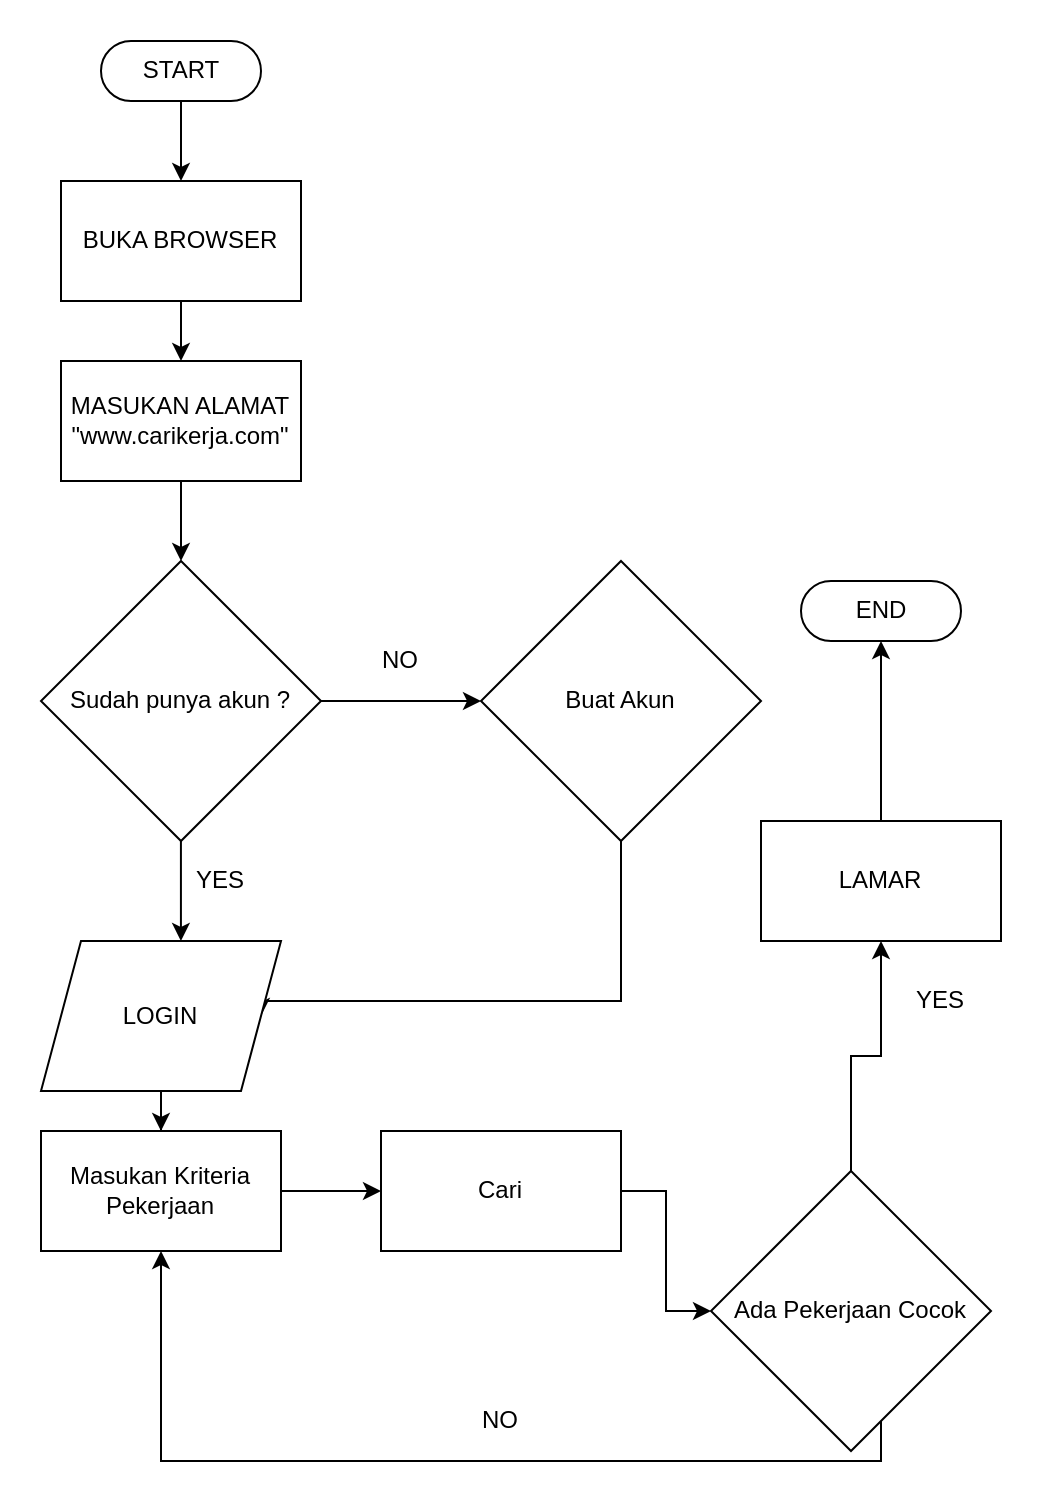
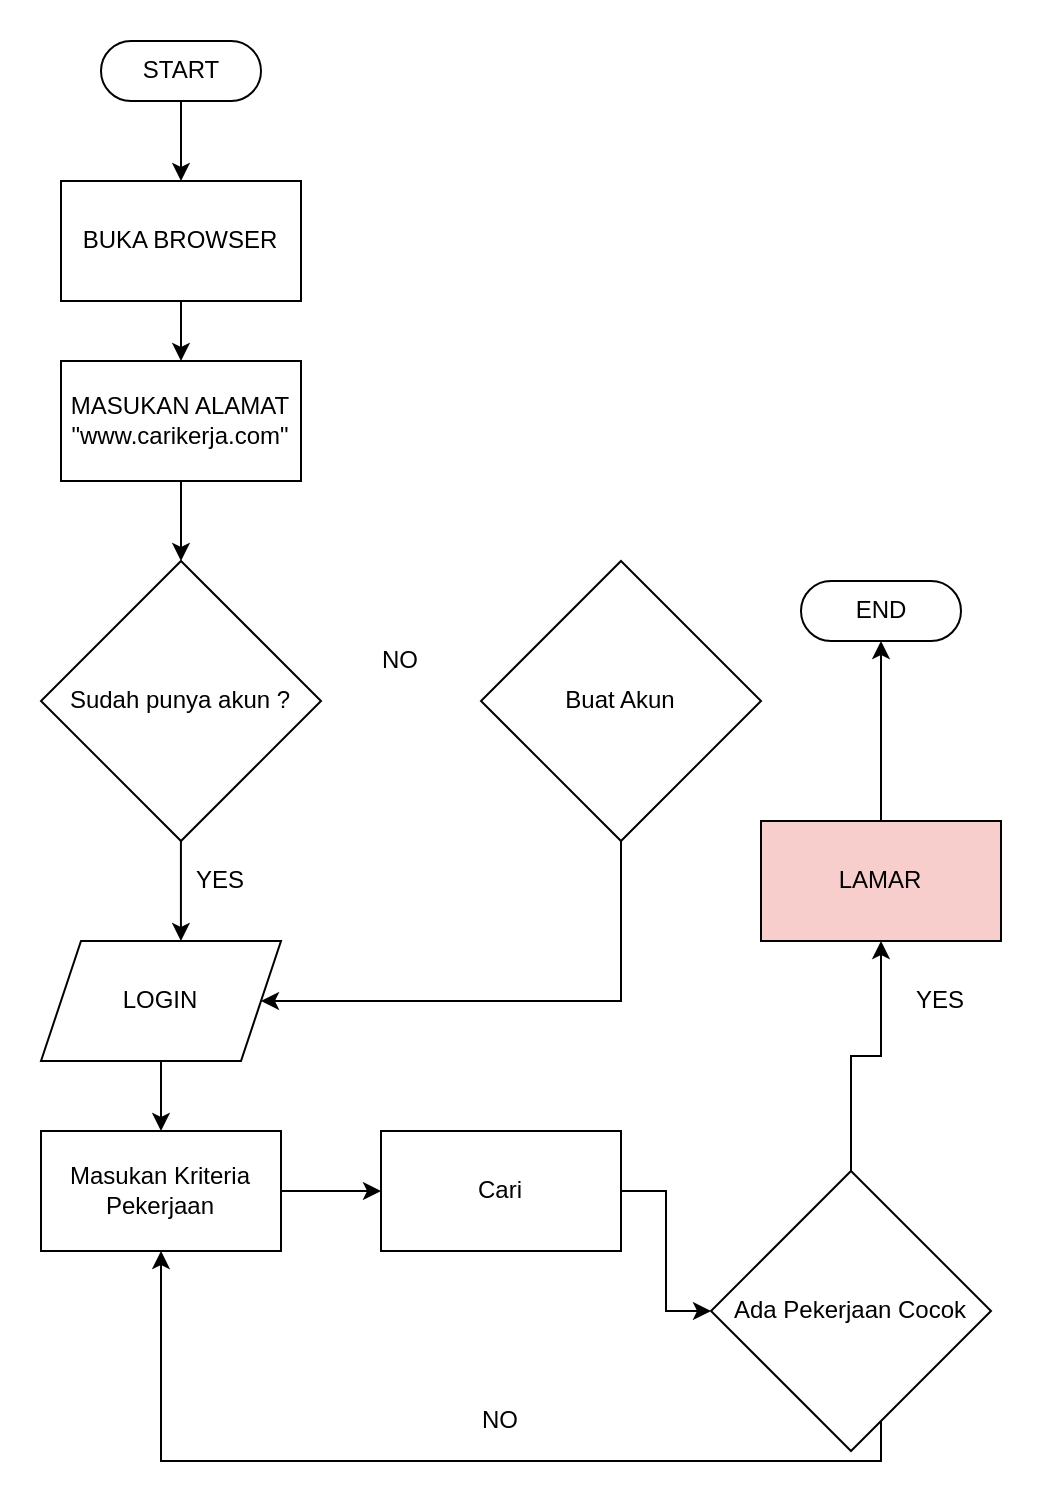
(394, 701) -> none
(881, 881) -> (881, 881)
(161, 1016) -> (161, 1001)
